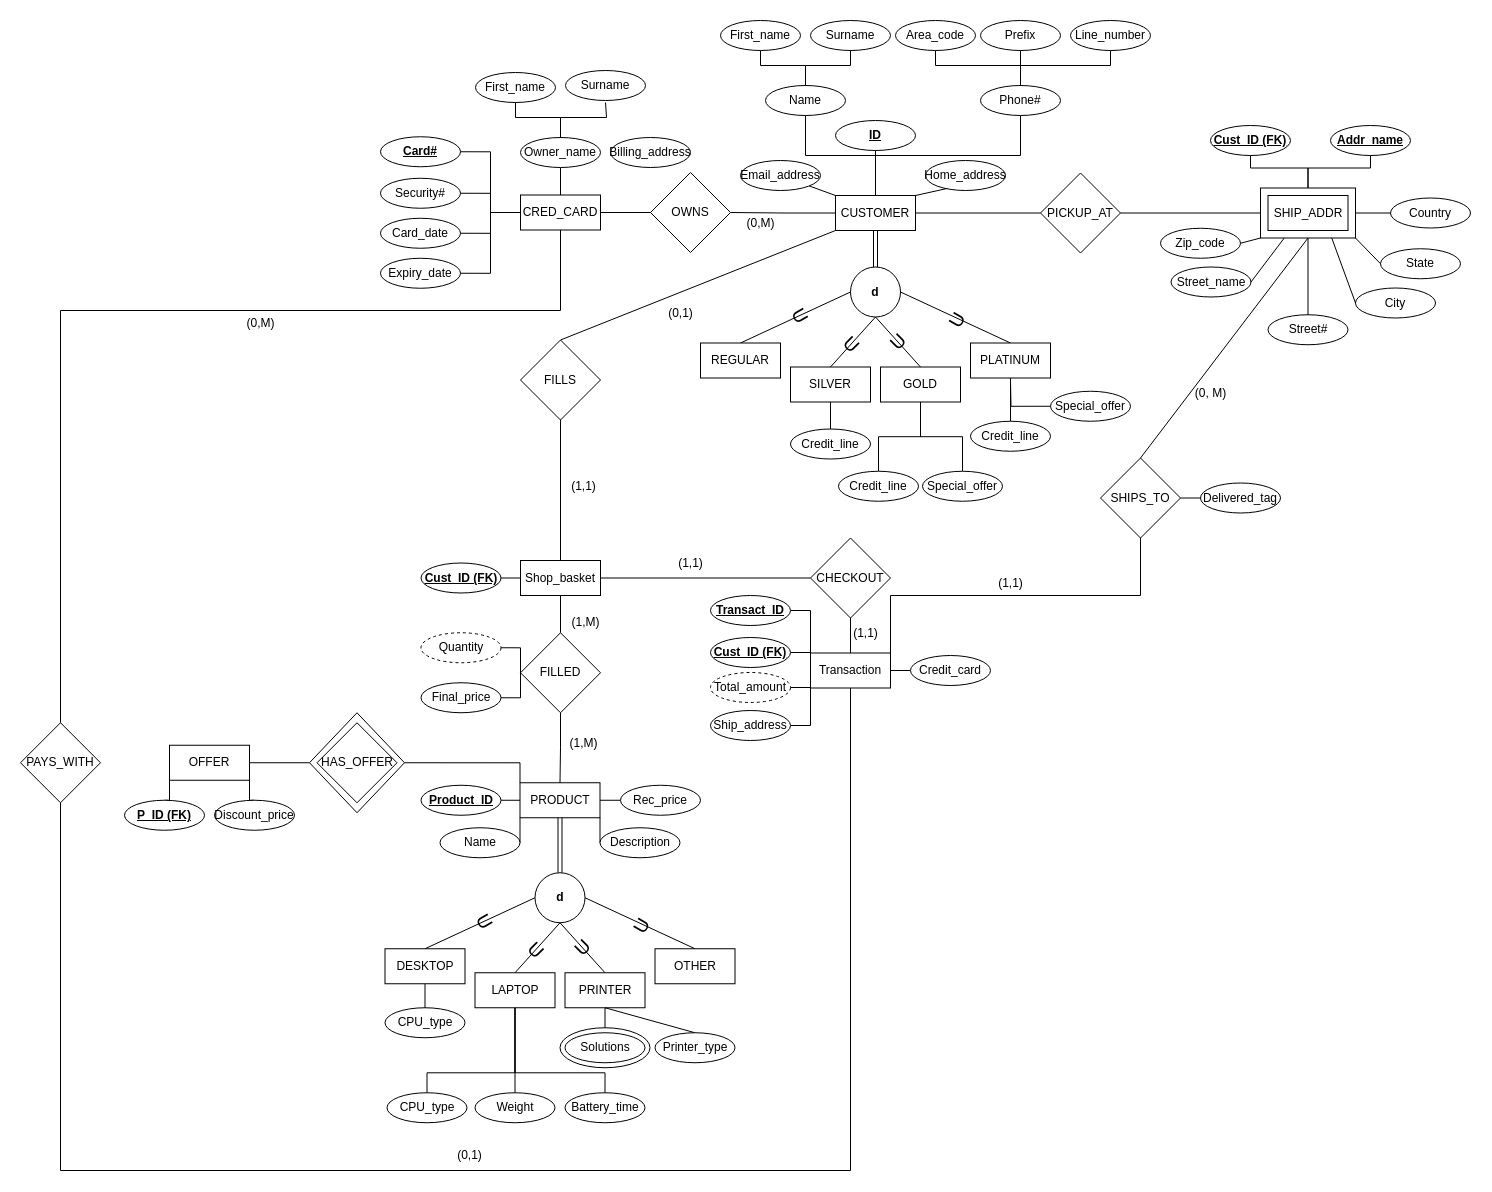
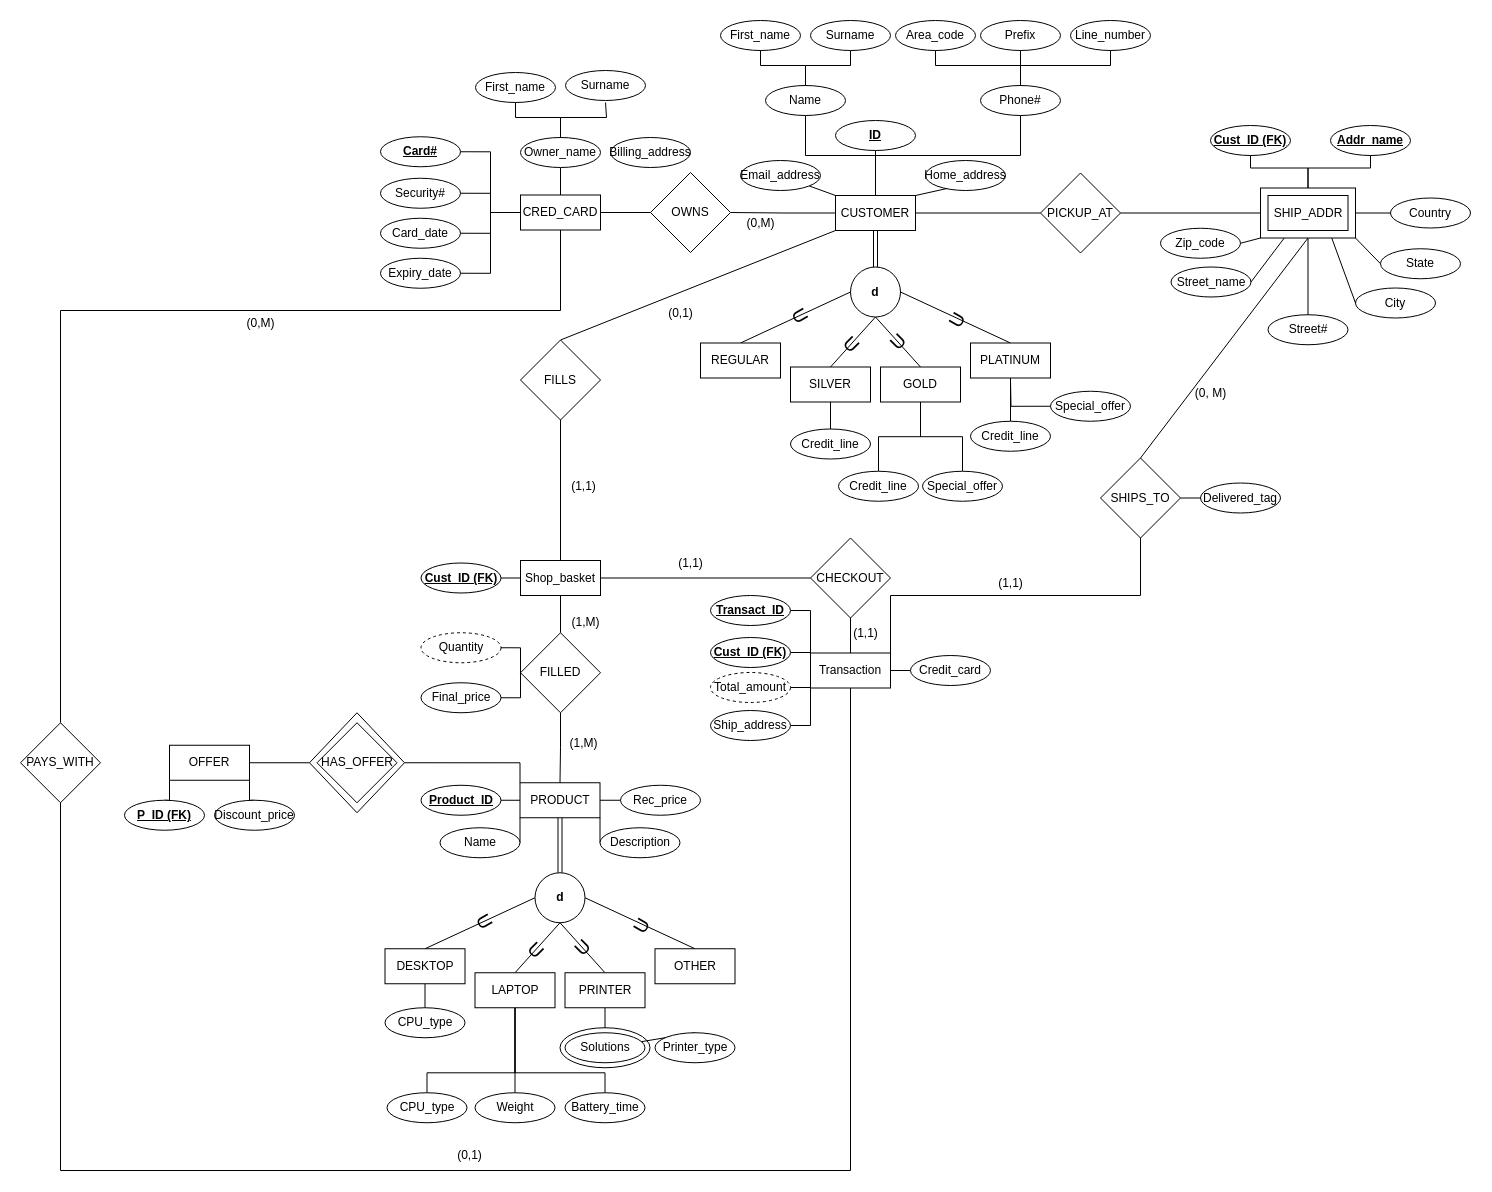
(650, 1020) -> (653, 1040)
